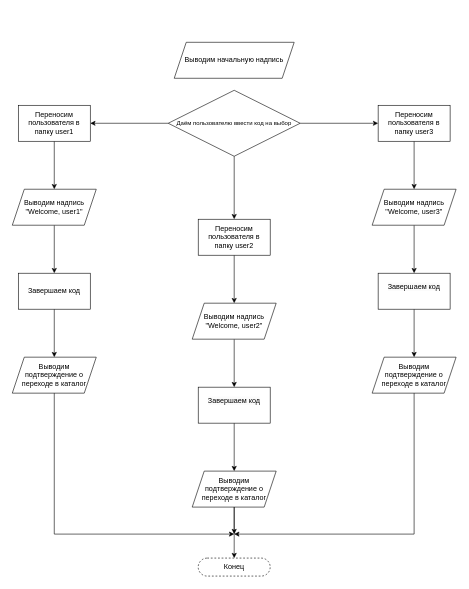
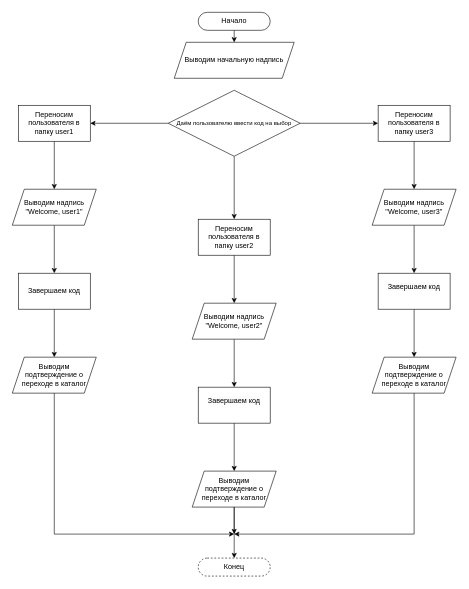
none -> (234, 21)
none -> (234, 35)
